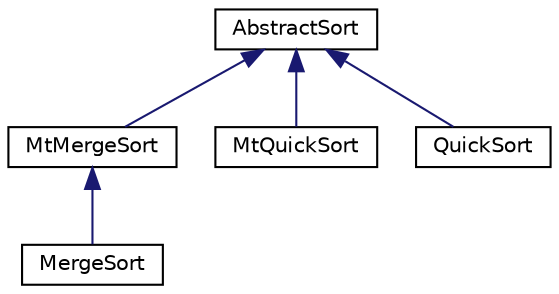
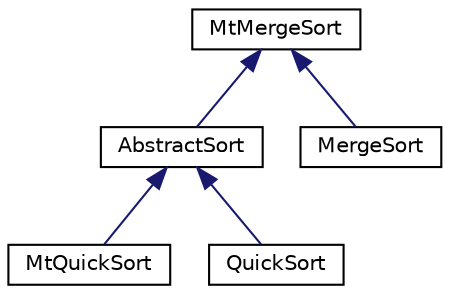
(185, 93) -> (222, 97)
